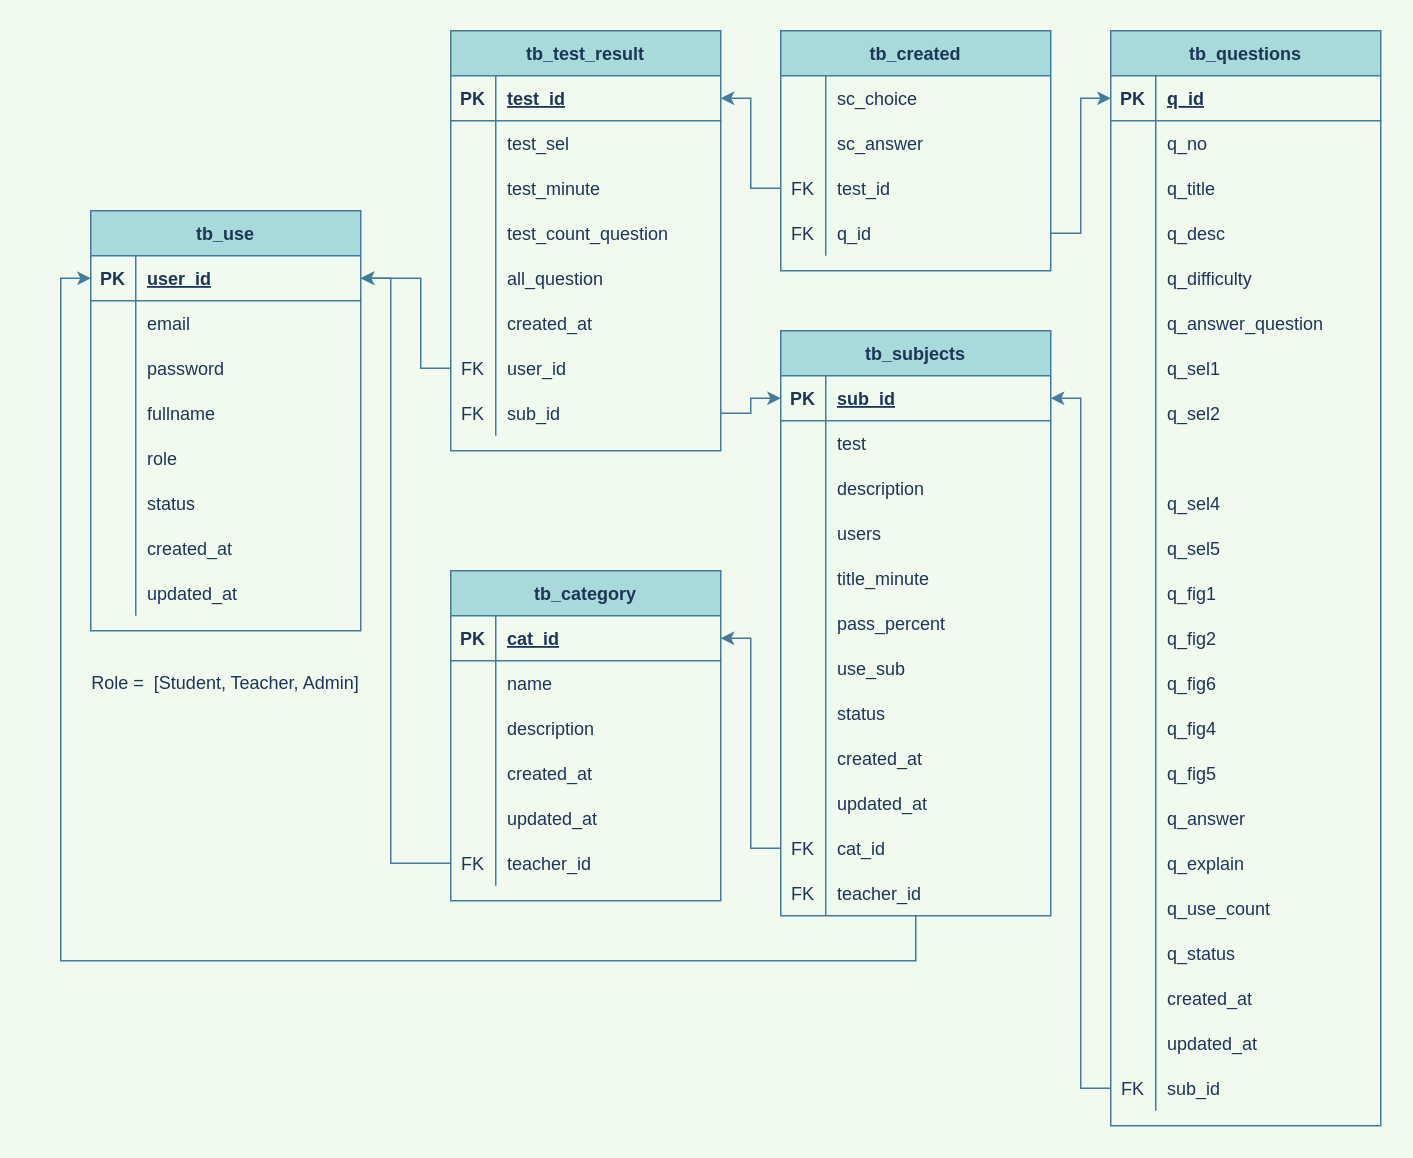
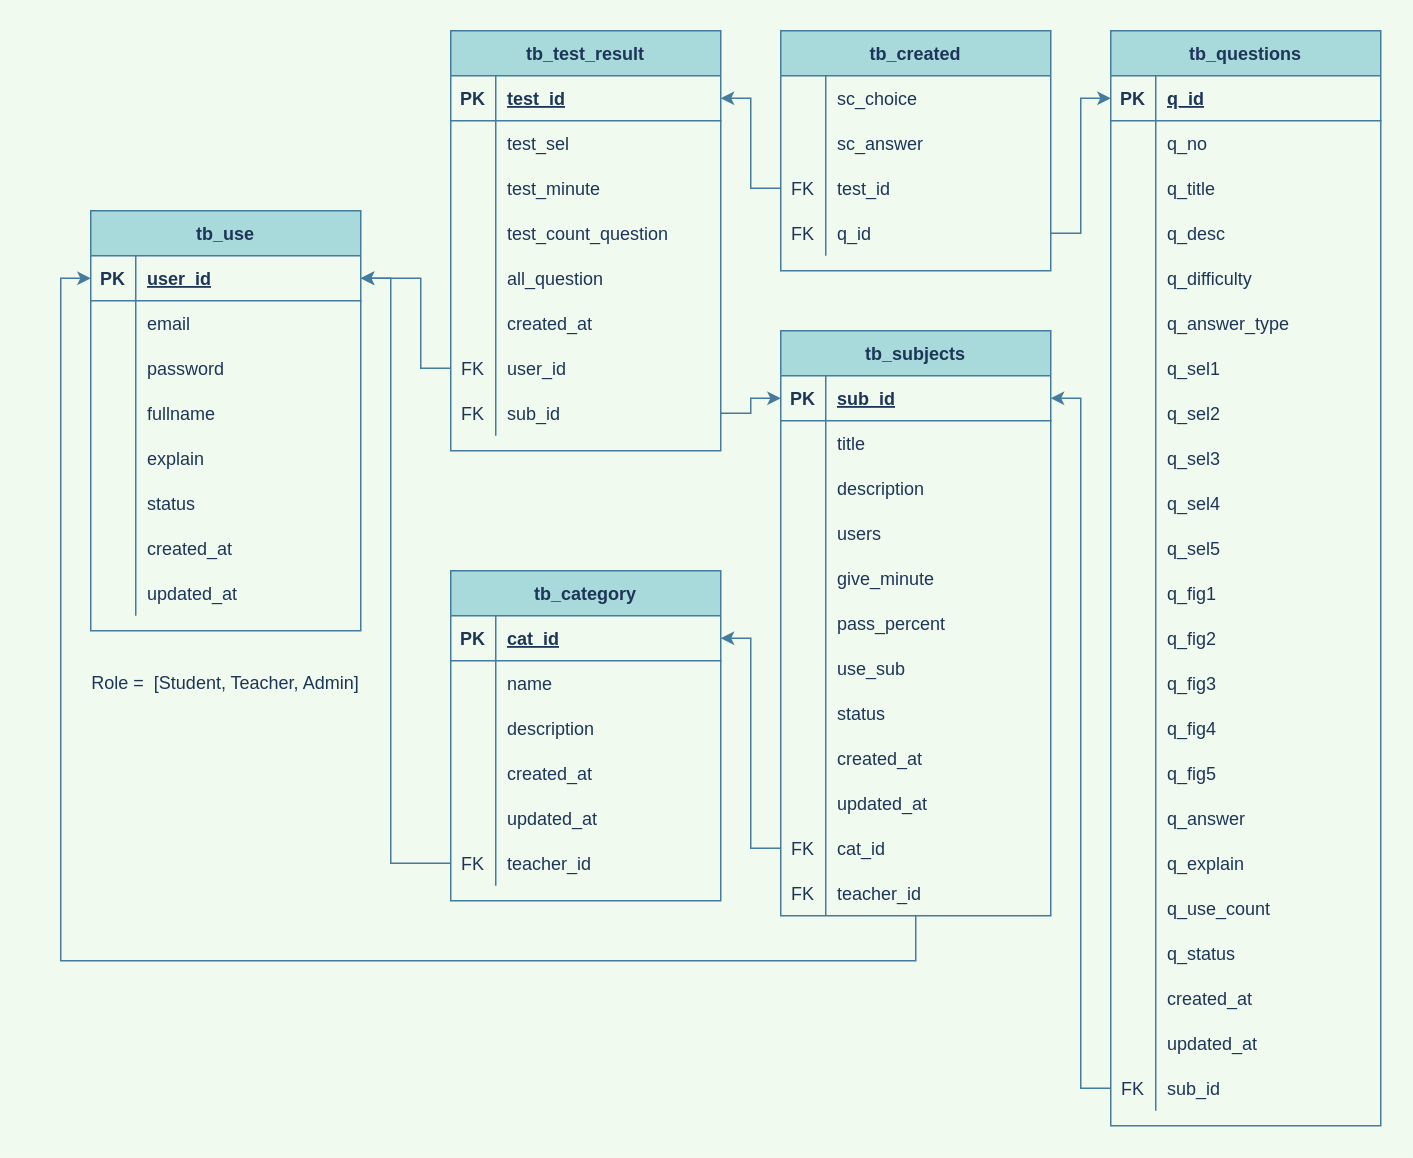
(1250, 324) -> (1233, 324)
(857, 444) -> (858, 444)
none -> (1268, 458)
(165, 459) -> (178, 459)
(890, 579) -> (888, 579)
(1195, 684) -> (1195, 684)
